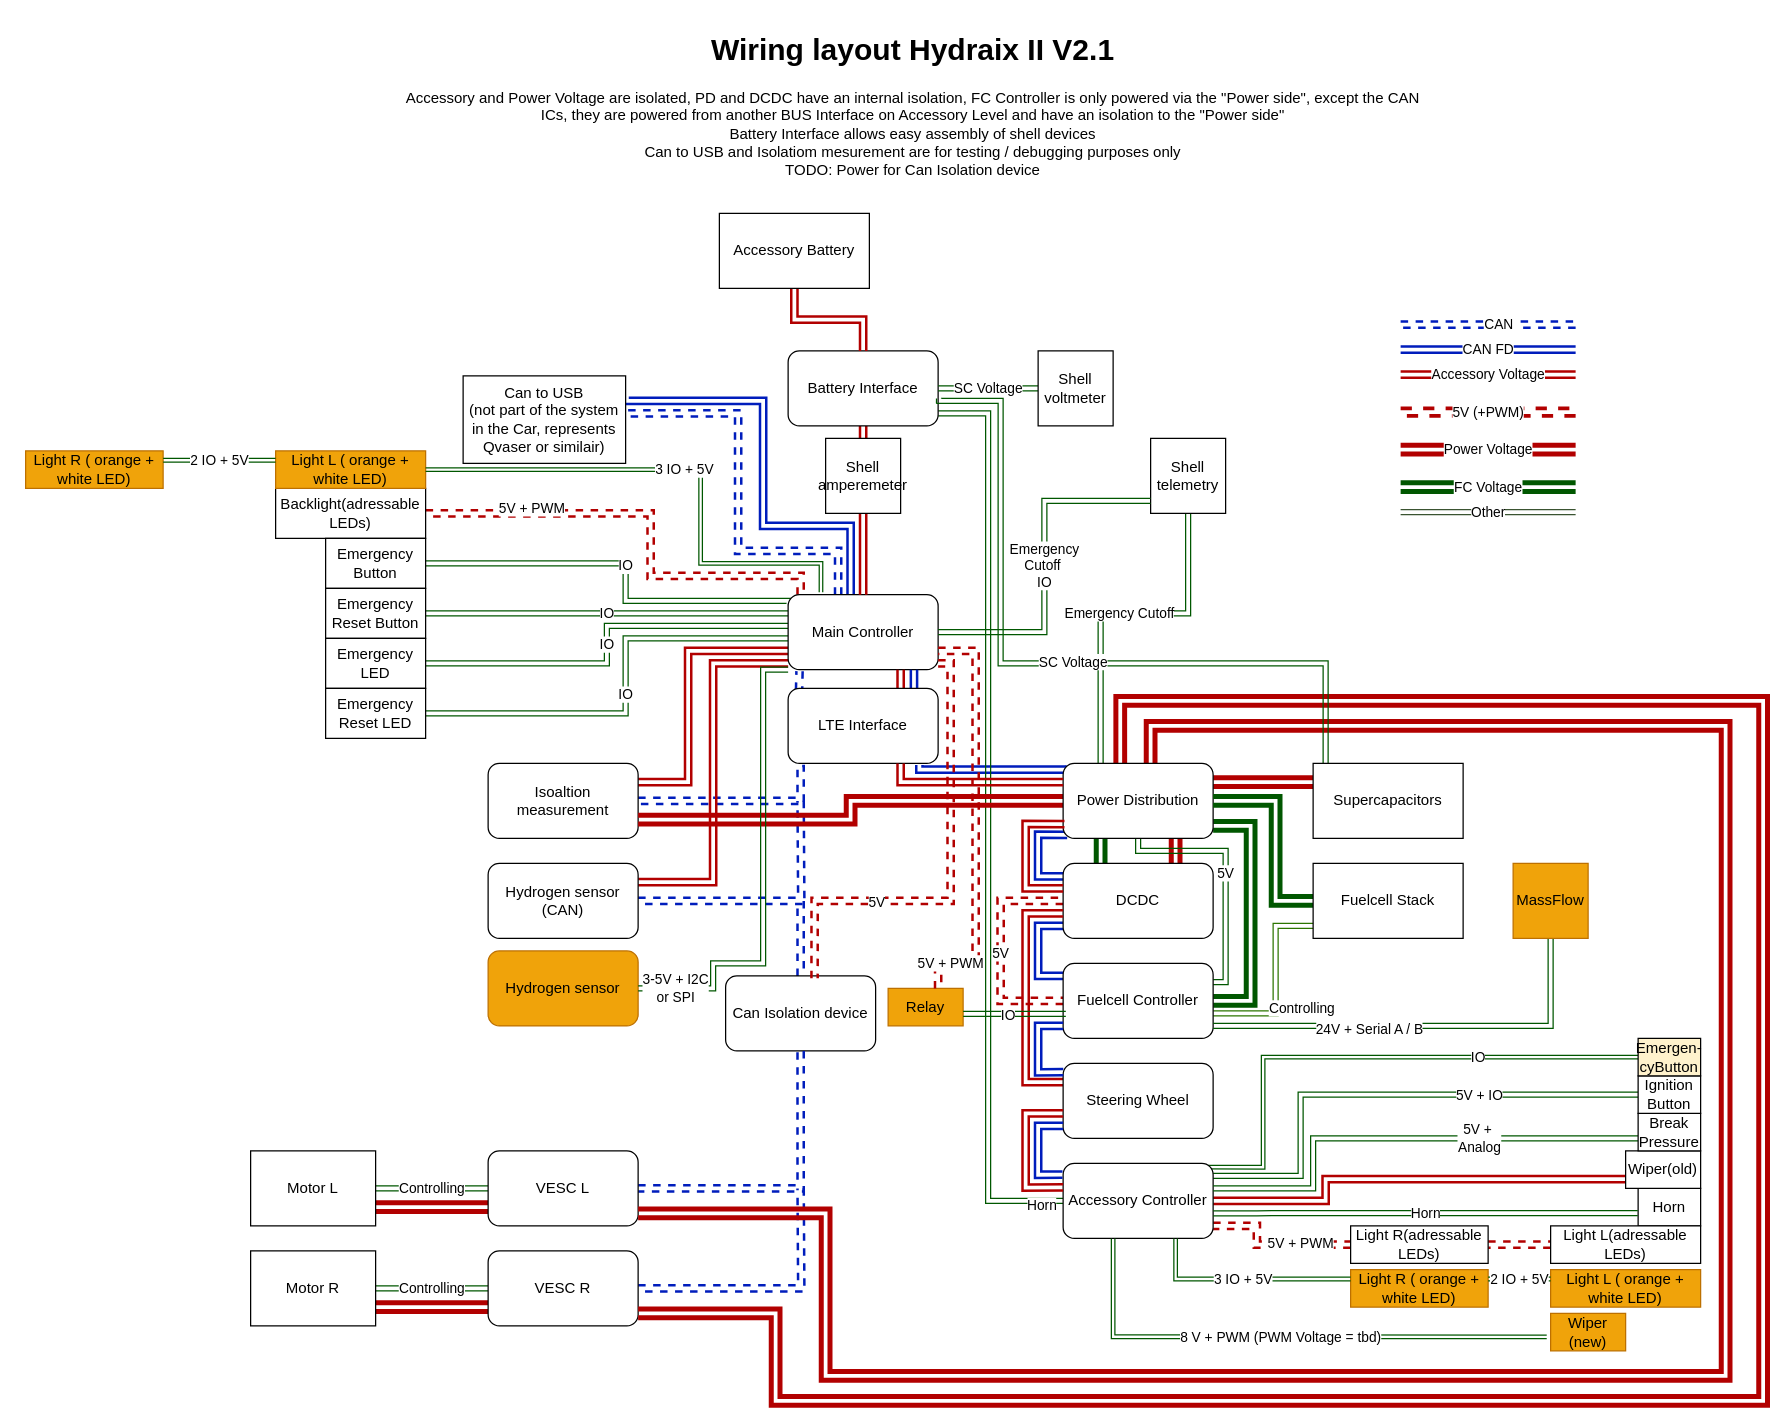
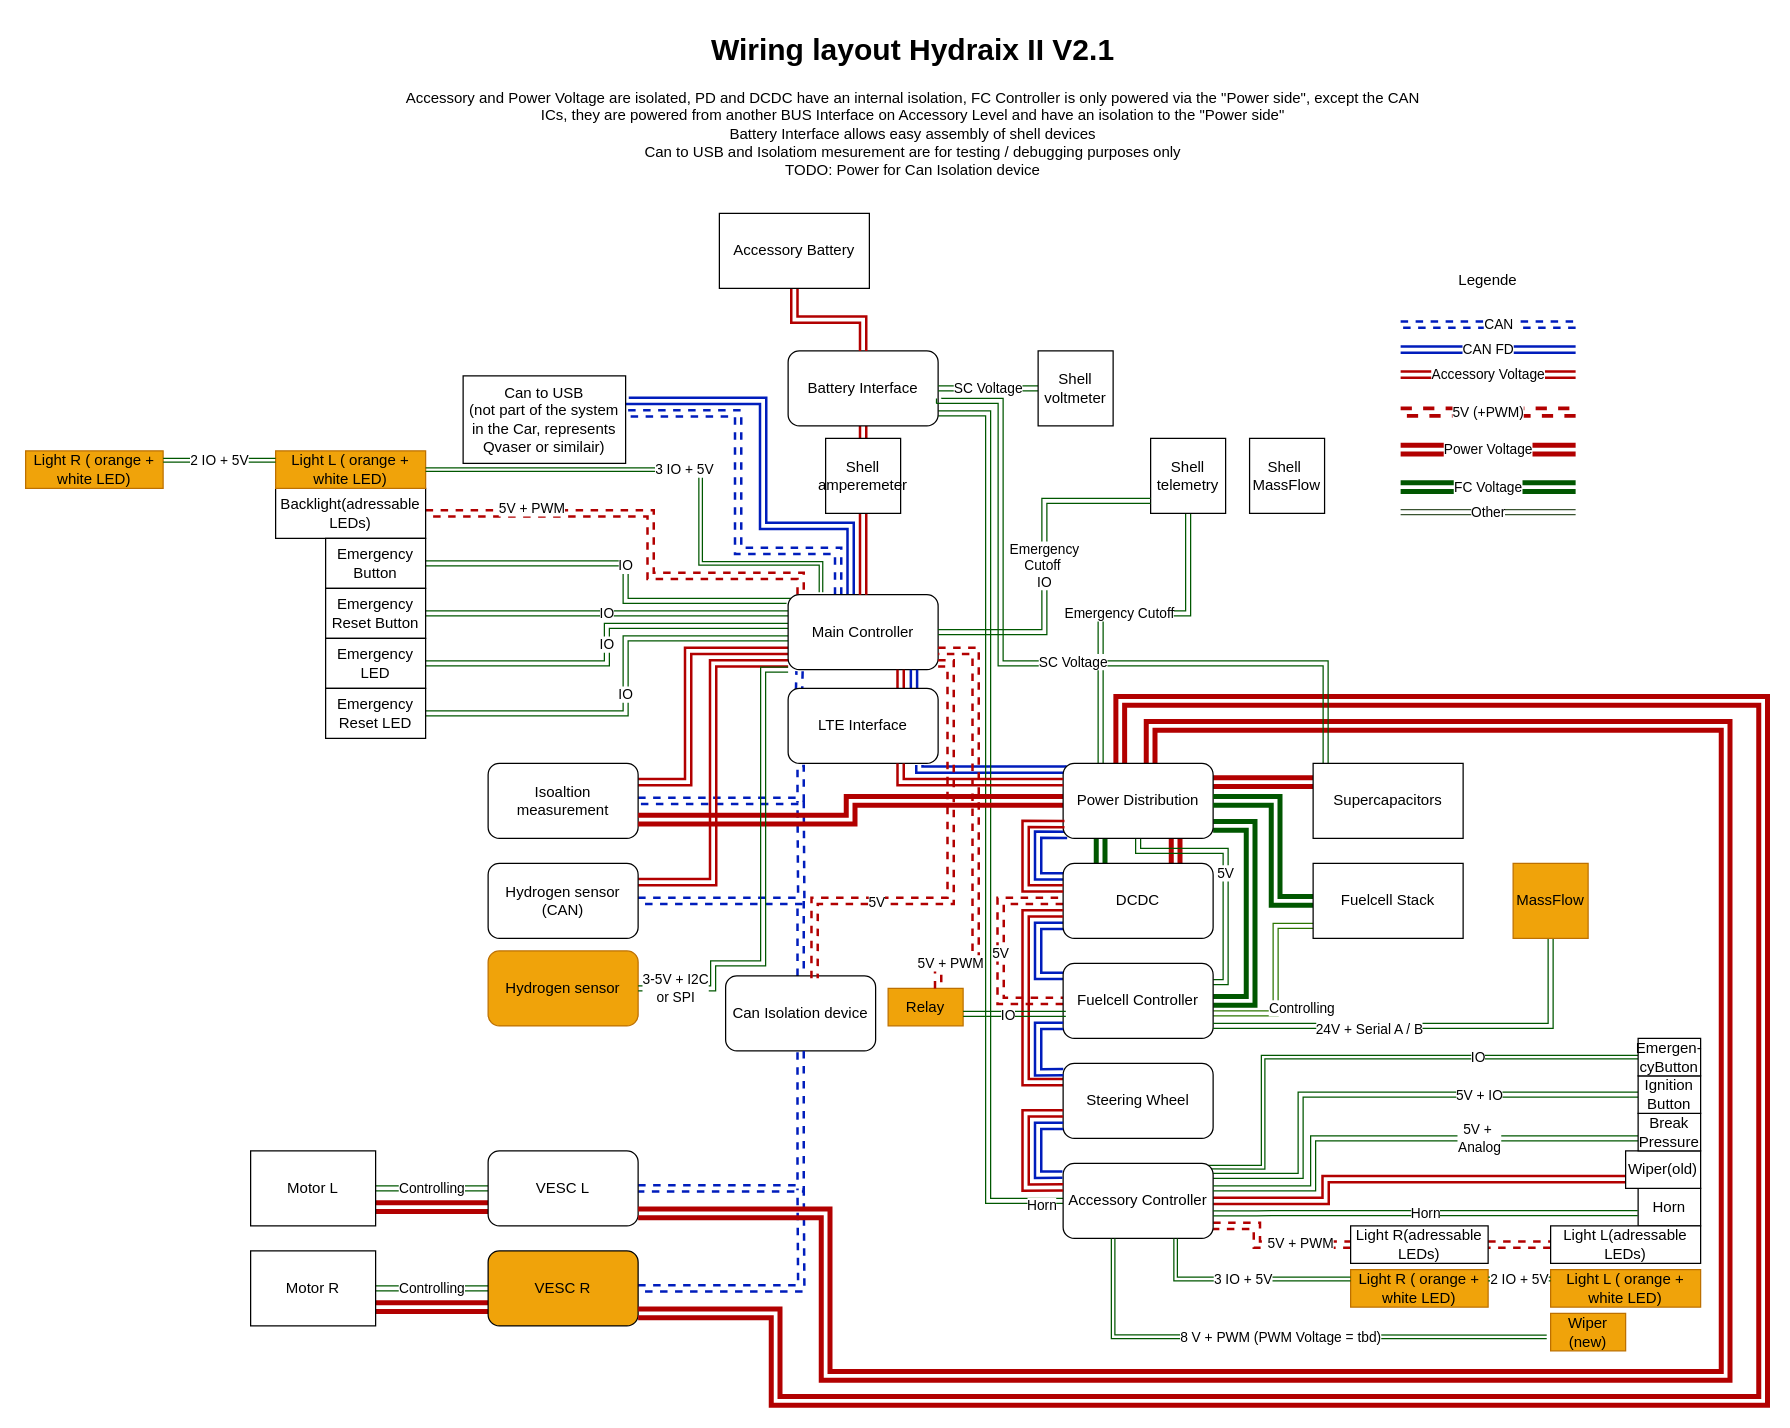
none -> (1488, 281)
none -> (1287, 476)
(1669, 1057) -> (1669, 1057)
(563, 1288) -> (563, 1288)
